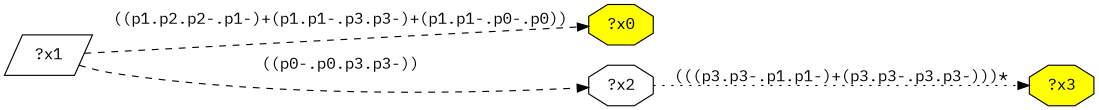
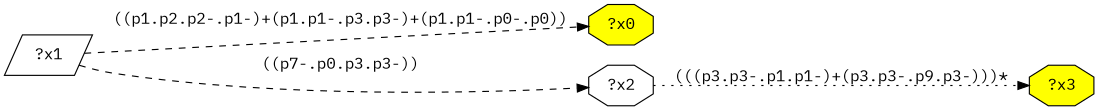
(340, 65) -> (340, 65)
(841, 77) -> (841, 77)
